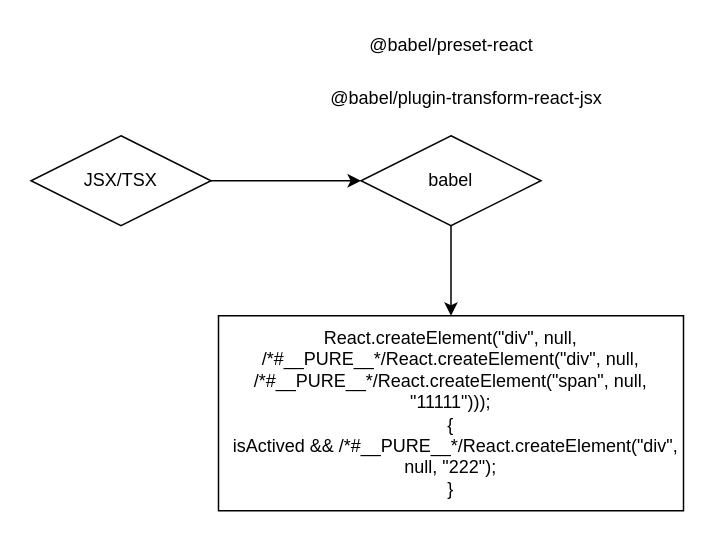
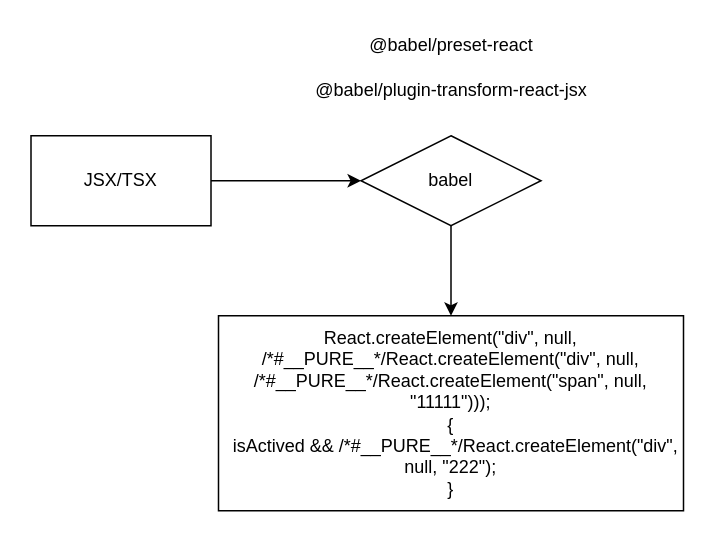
(466, 98) -> (451, 91)
(121, 181) -> (121, 181)
